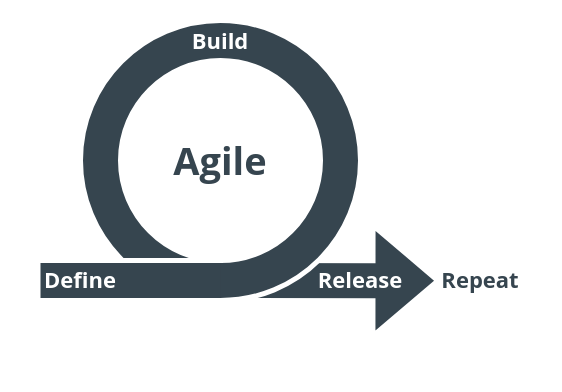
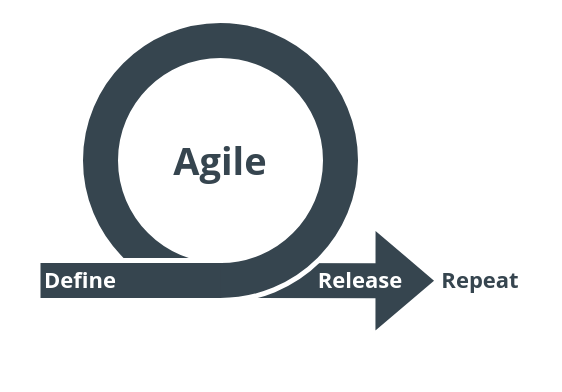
(221, 41) -> none
